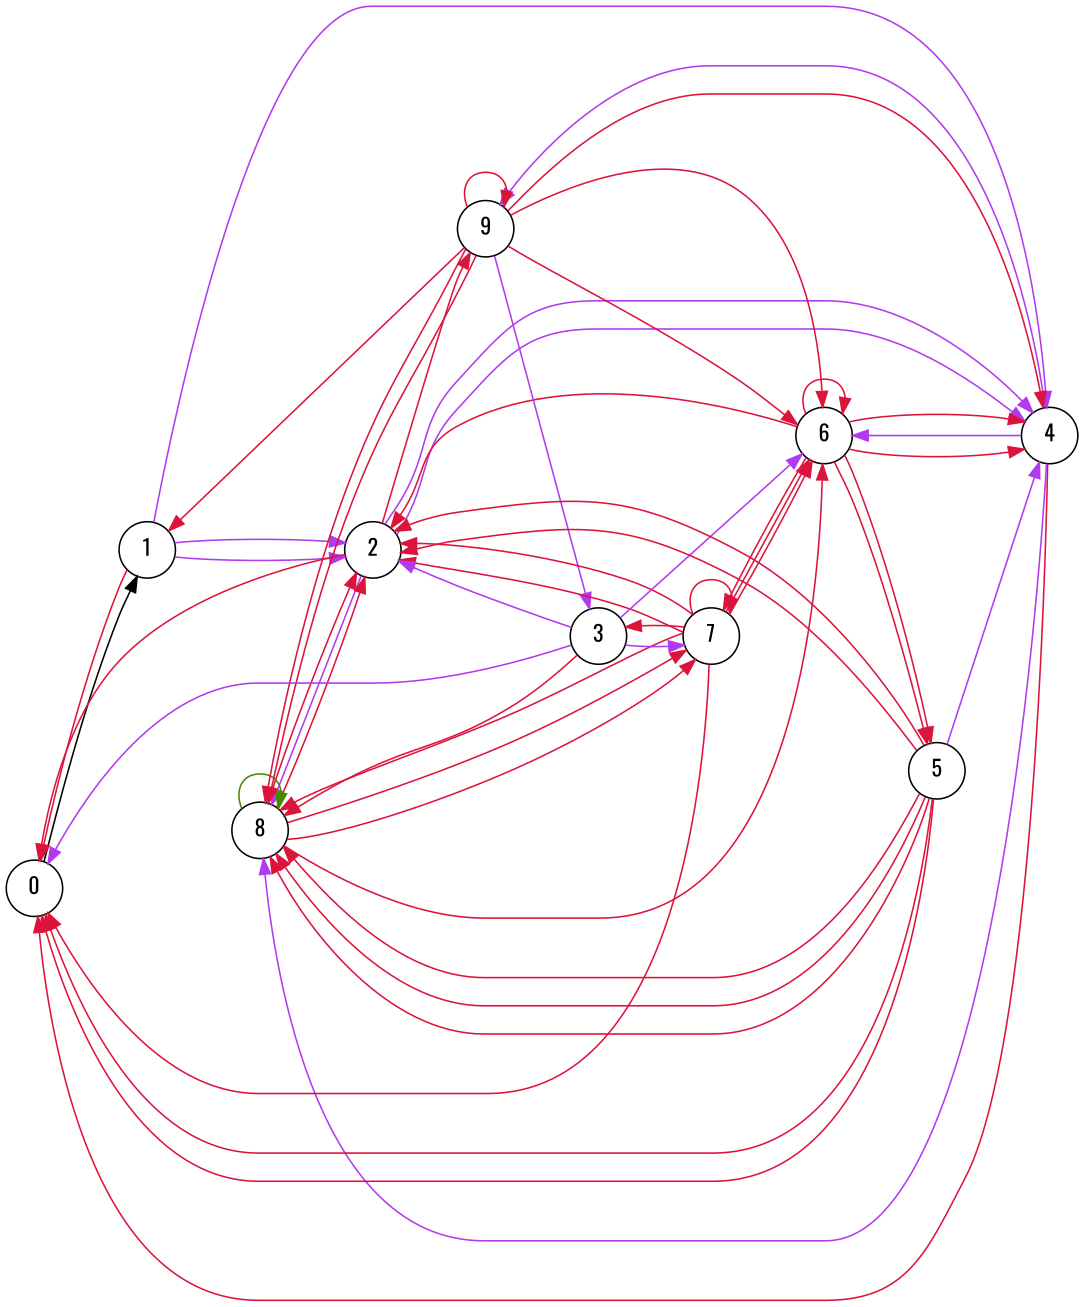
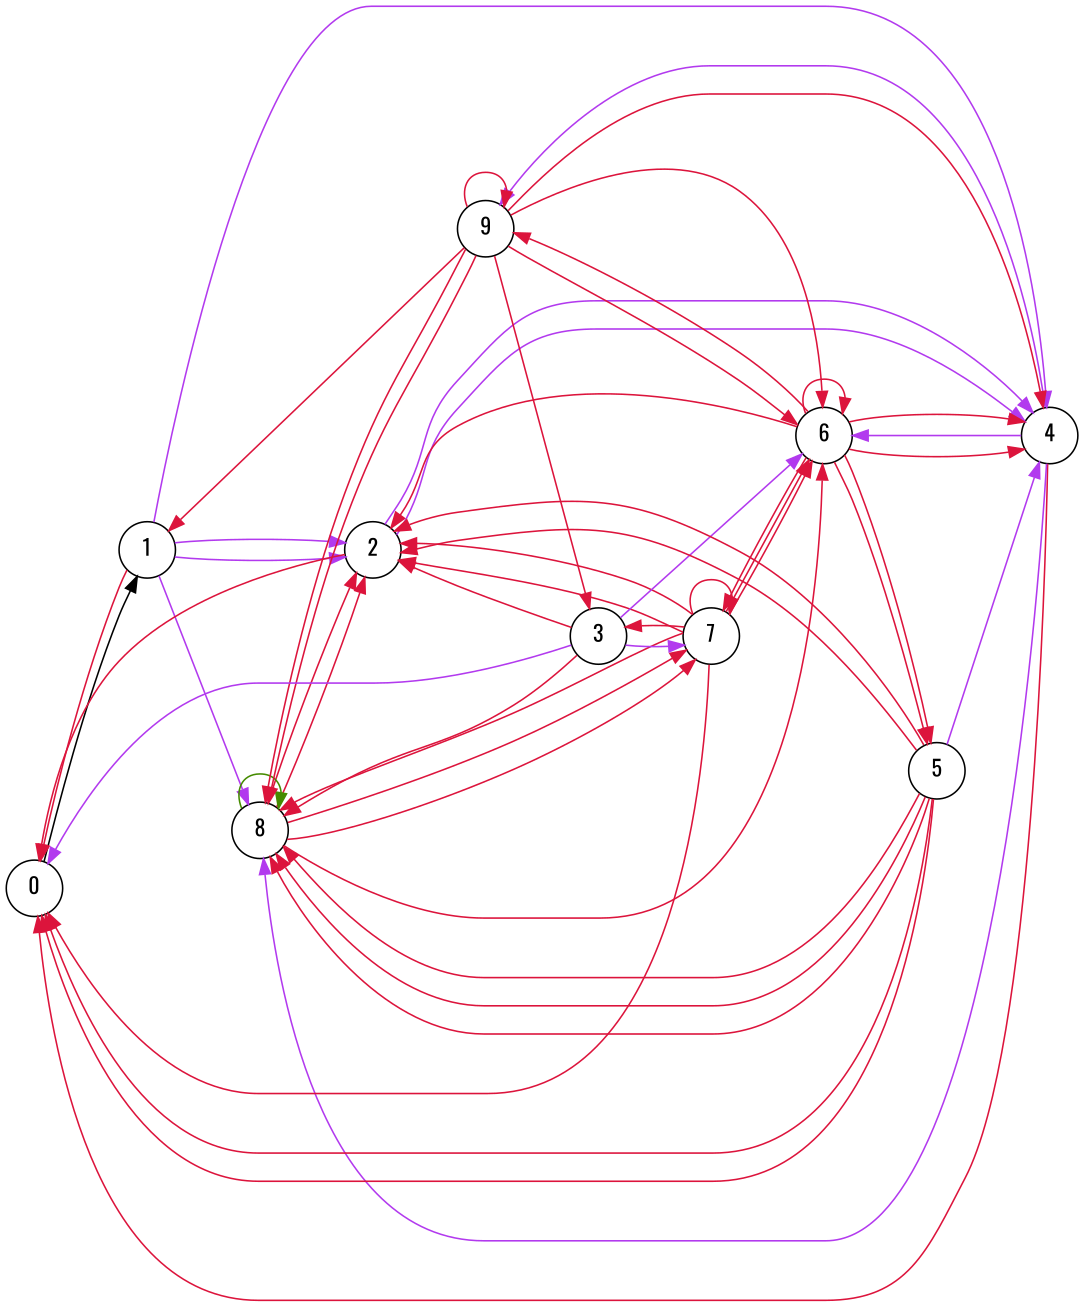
(421, 394) -> (676, 313)
(540, 425) -> (540, 425)
(492, 599) -> (492, 599)
(319, 682) -> (201, 683)
